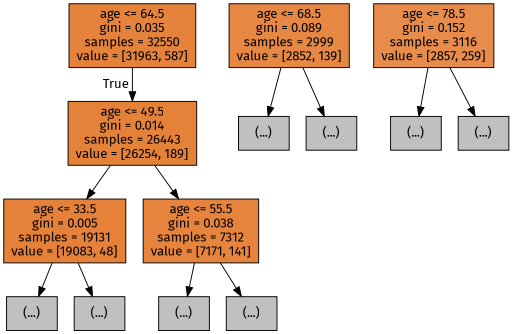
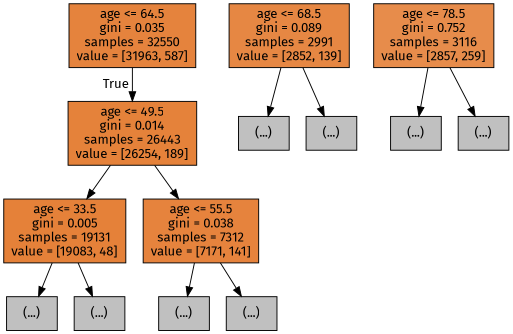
(289, 36) -> (289, 36)
(434, 36) -> (434, 36)
